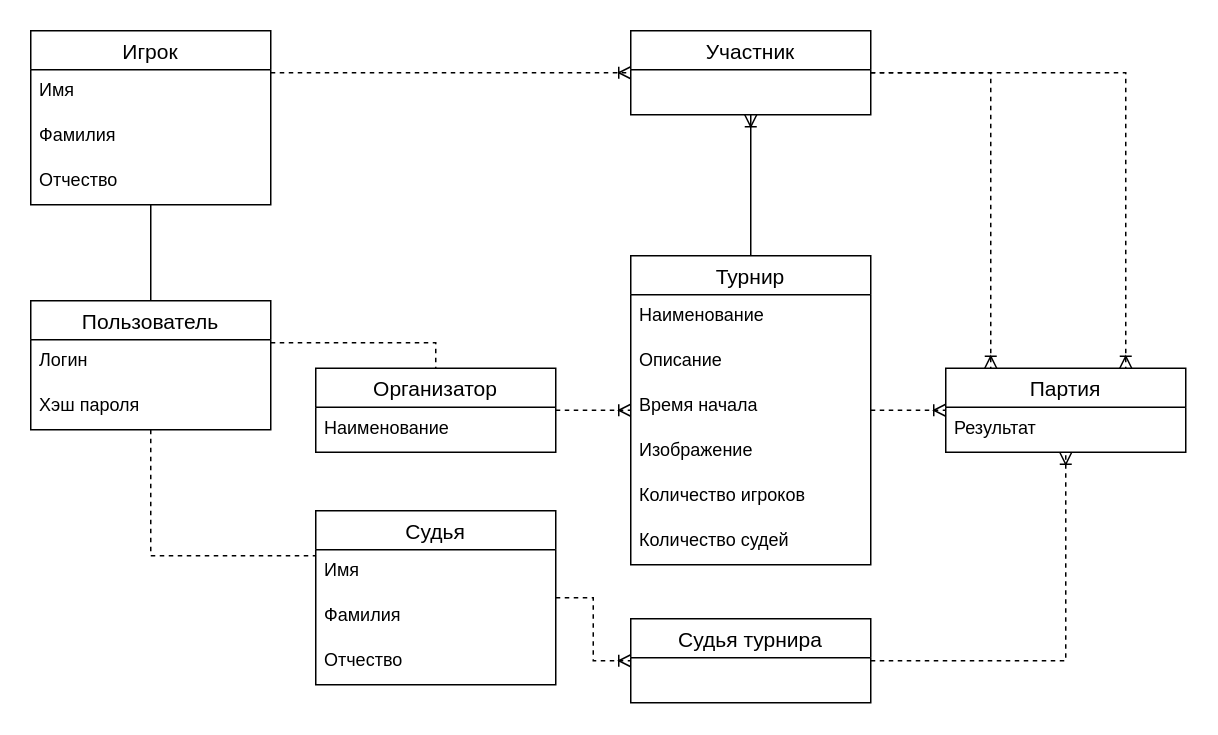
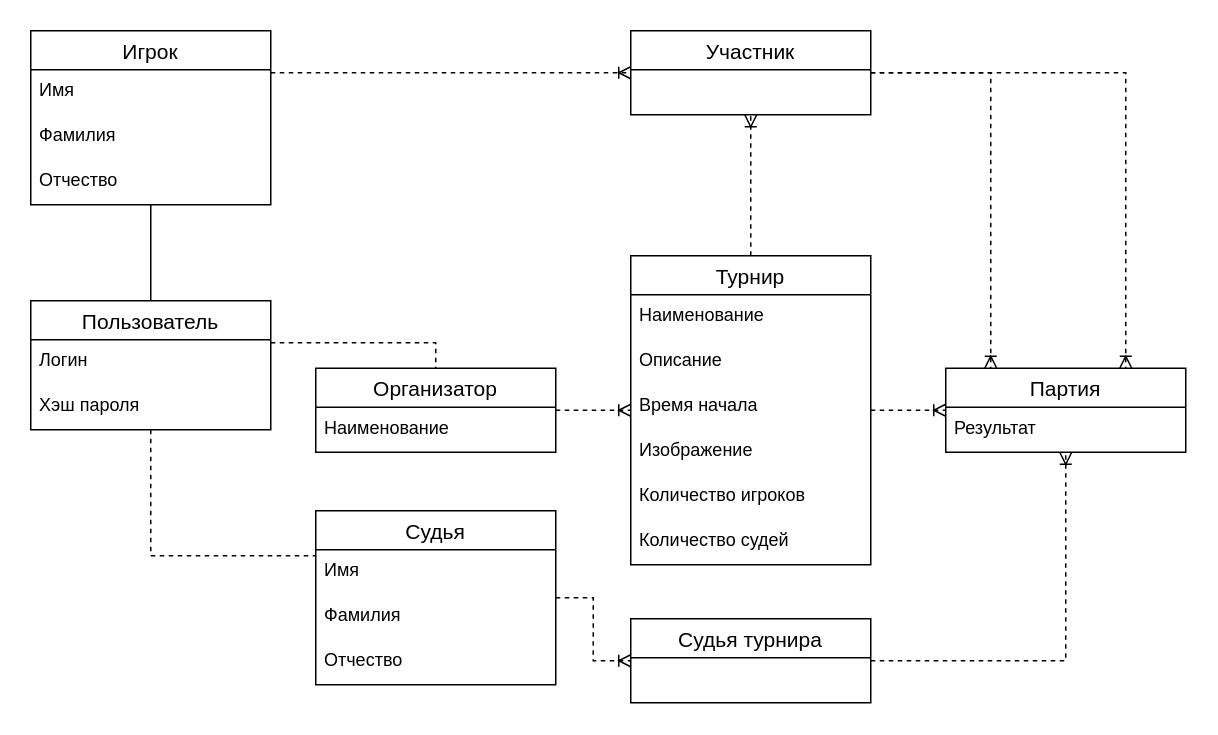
(751, 186) -> (751, 186)
